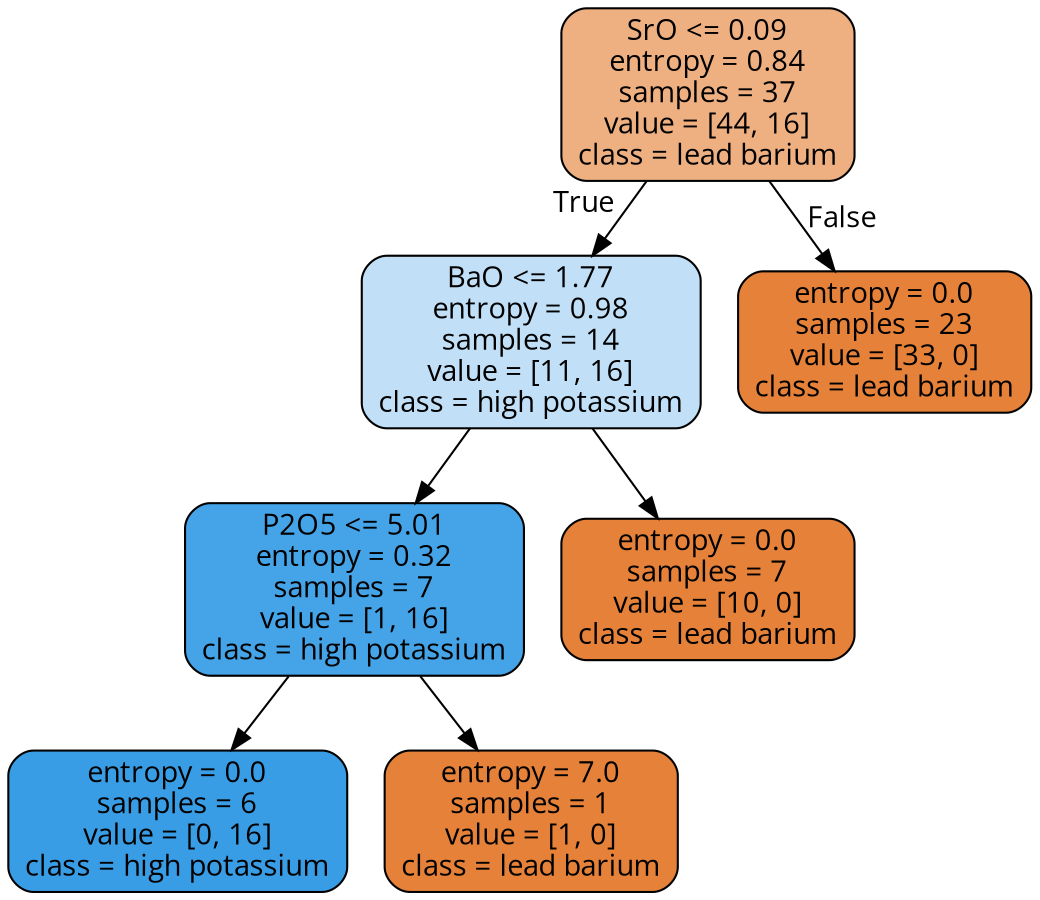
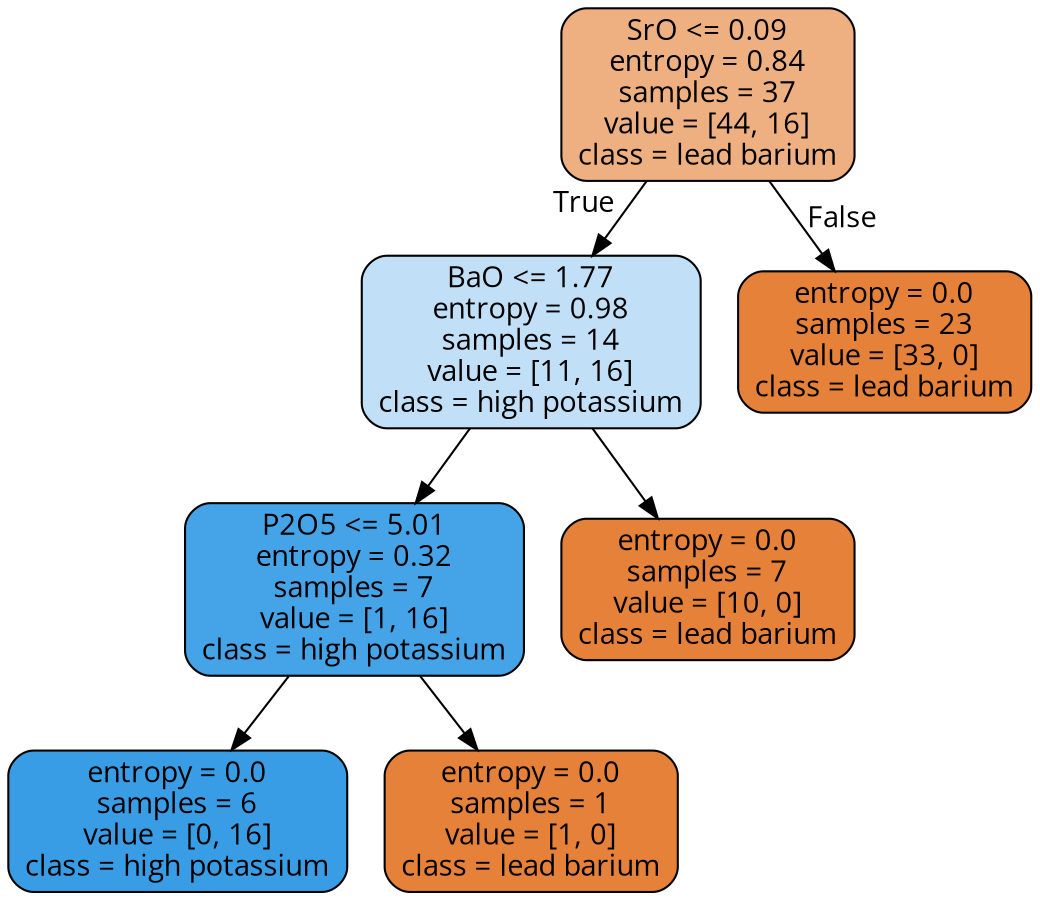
(531, 821) -> (531, 821)
